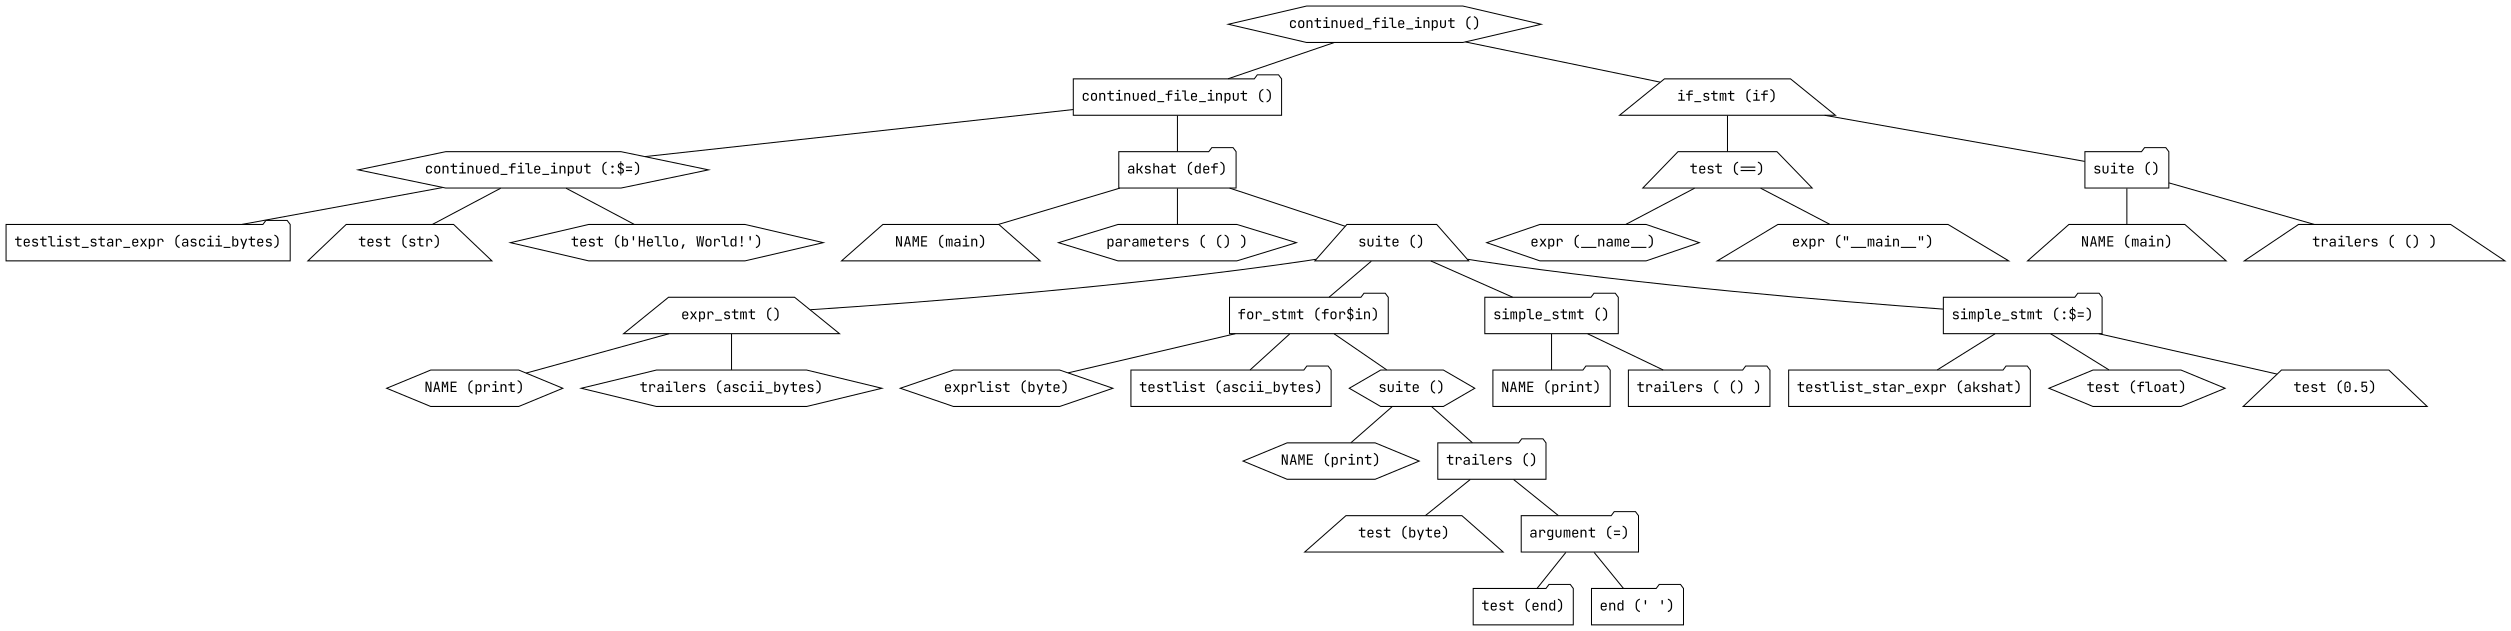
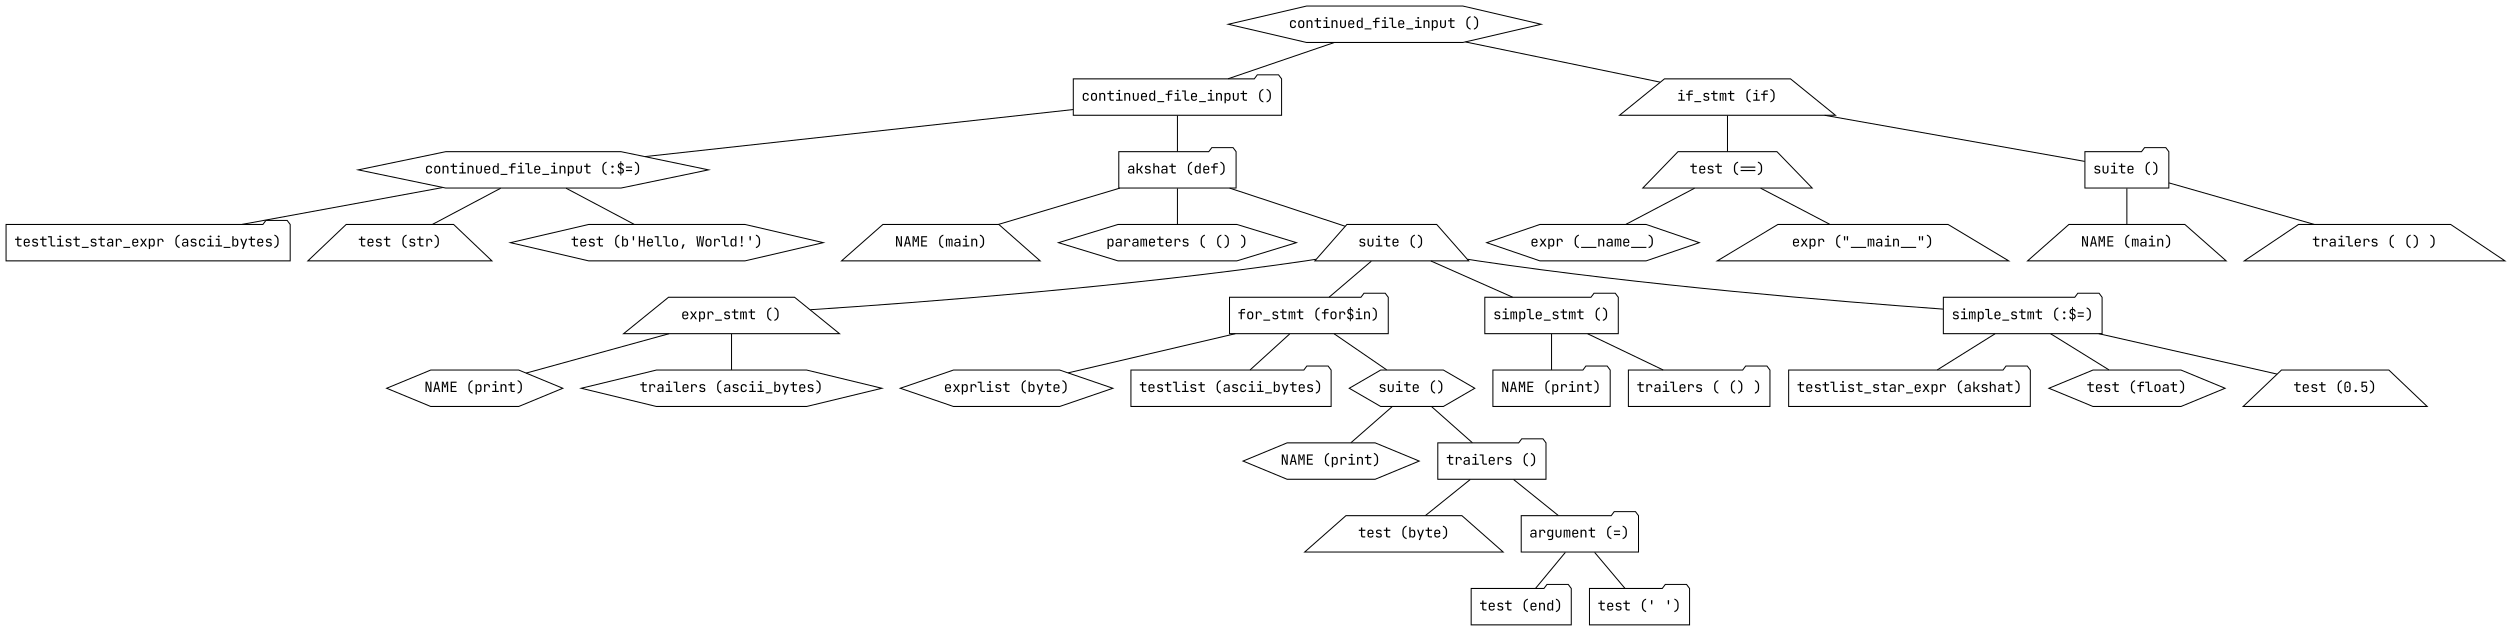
(1637, 607) -> (1640, 607)
